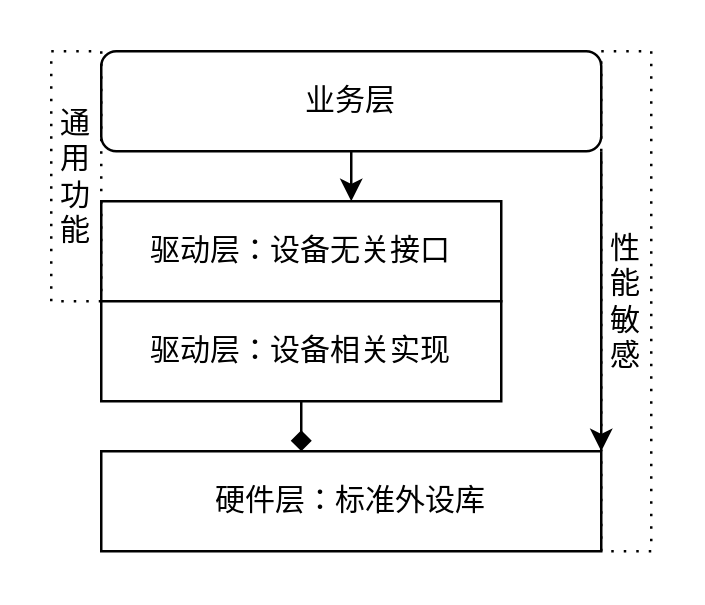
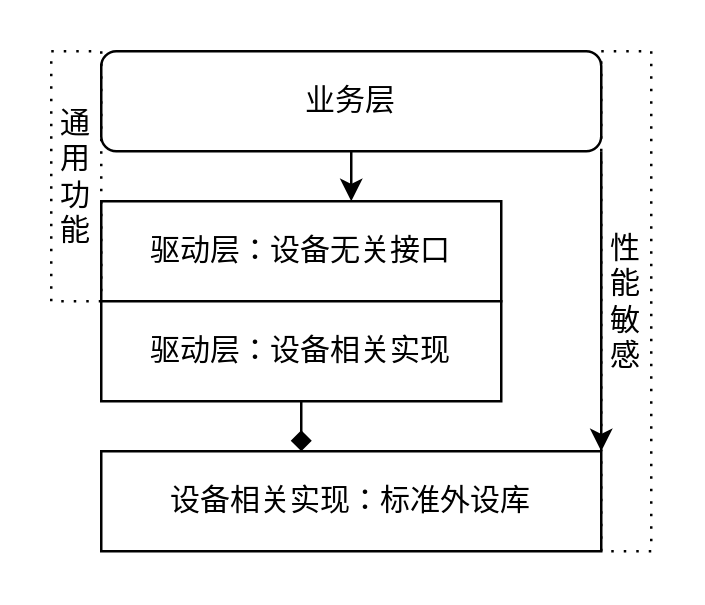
(351, 501) -> (351, 501)
